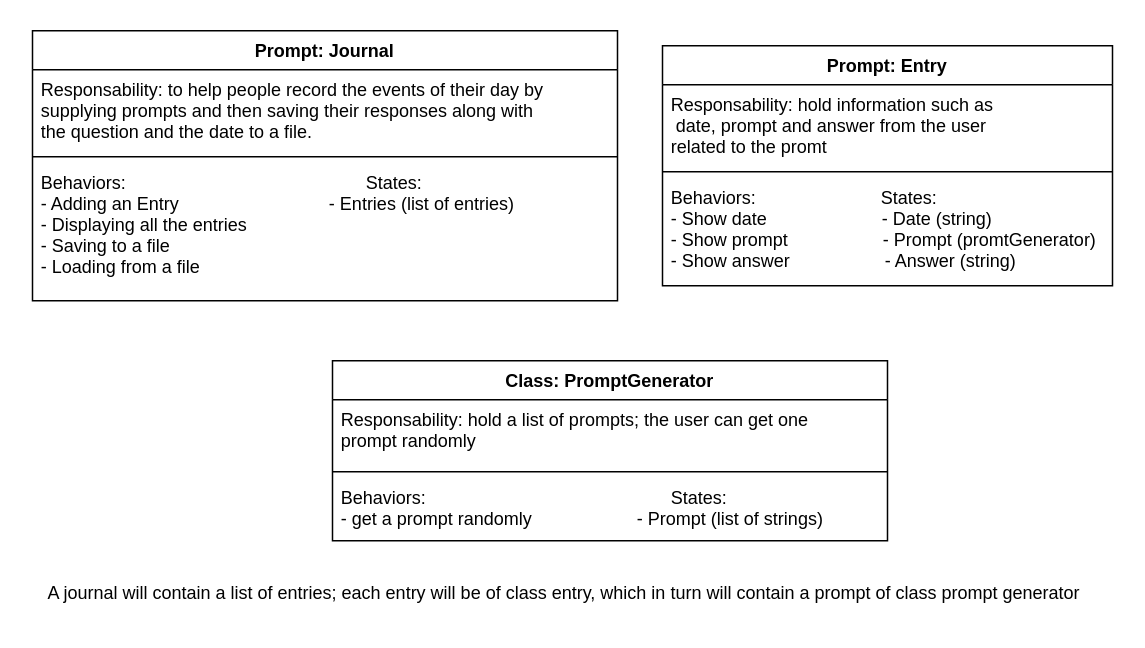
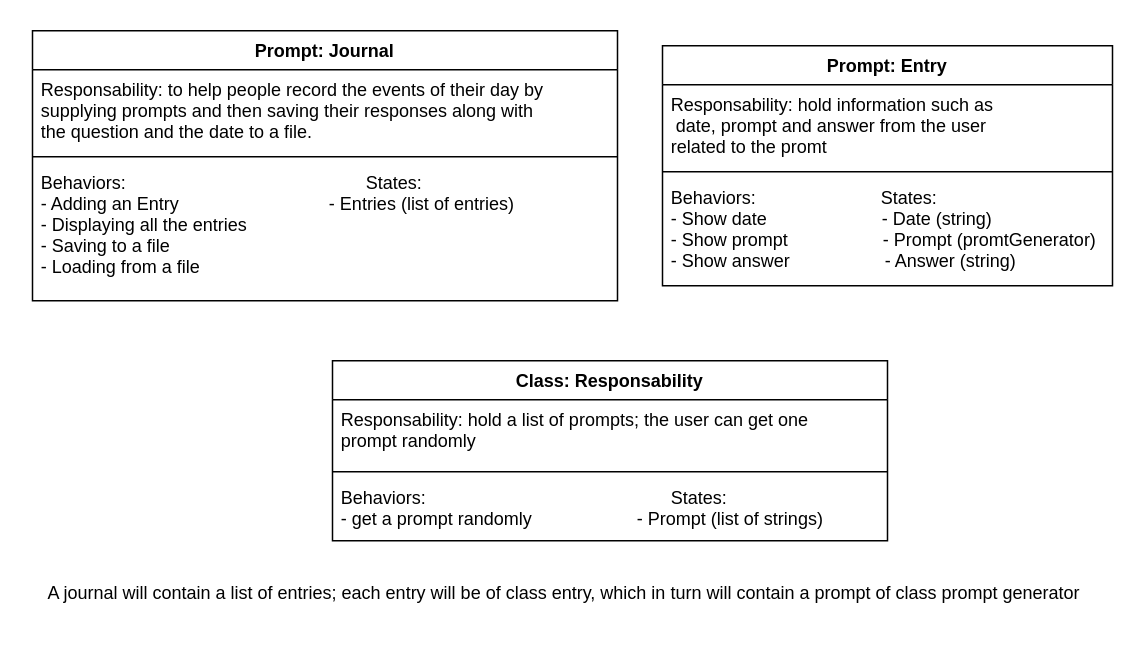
(609, 381) -> (609, 381)
